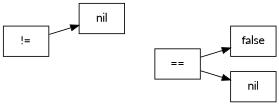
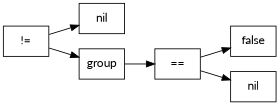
none -> (102, 64)
